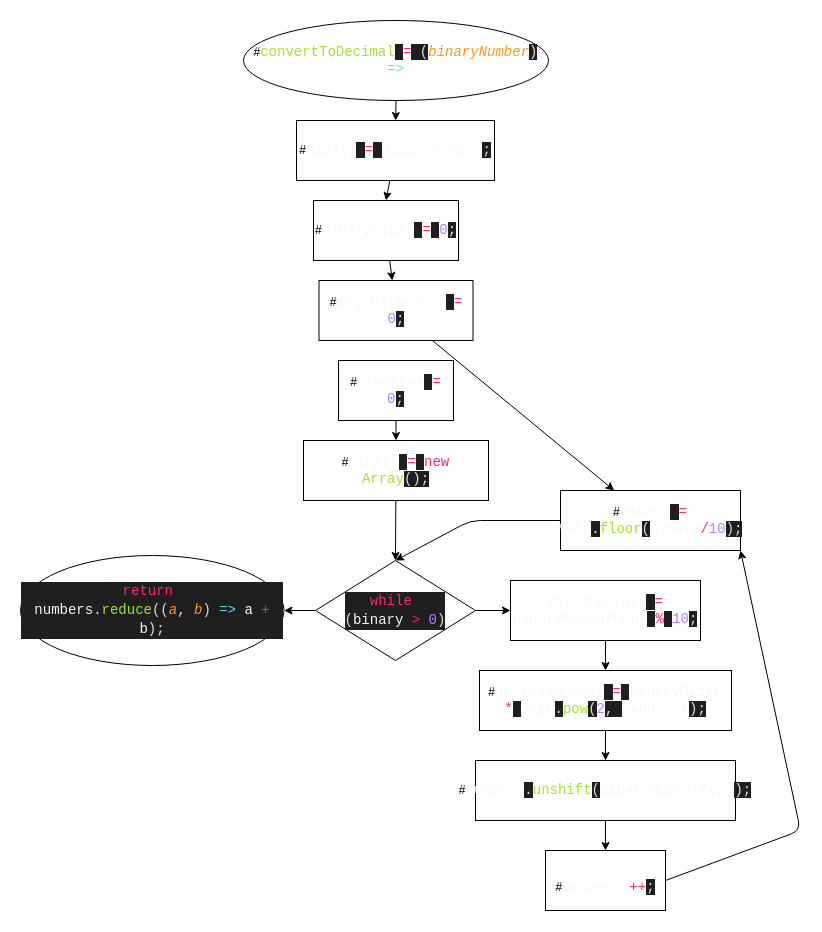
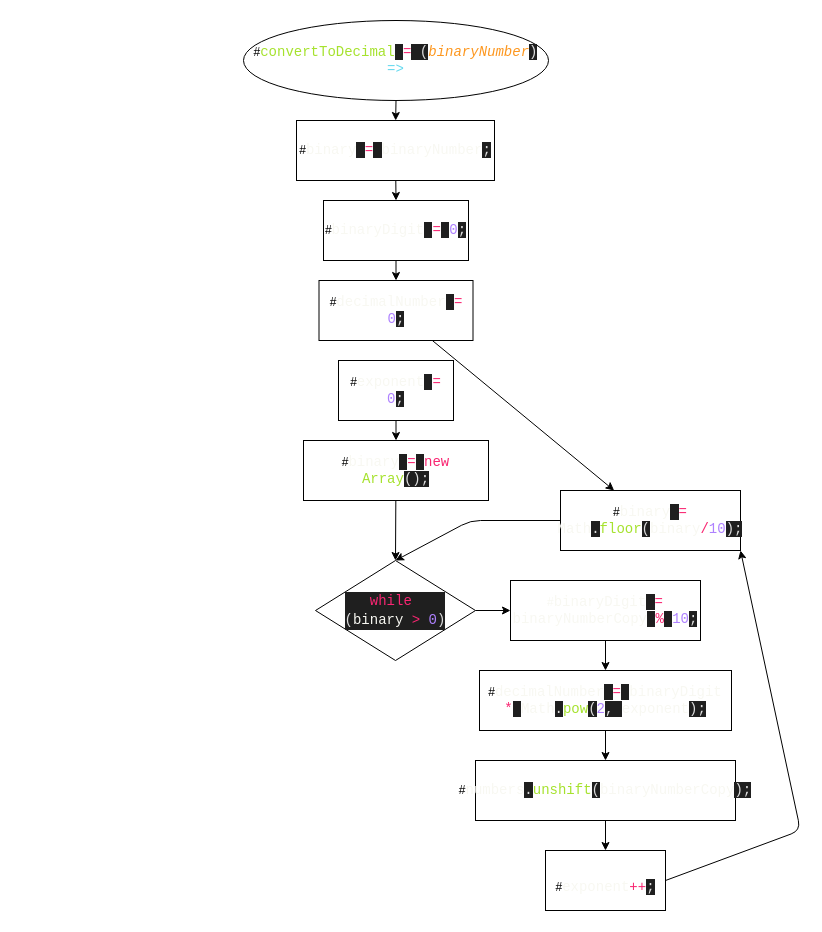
(386, 231) -> (396, 231)
(152, 611) -> none
(303, 611) -> none
